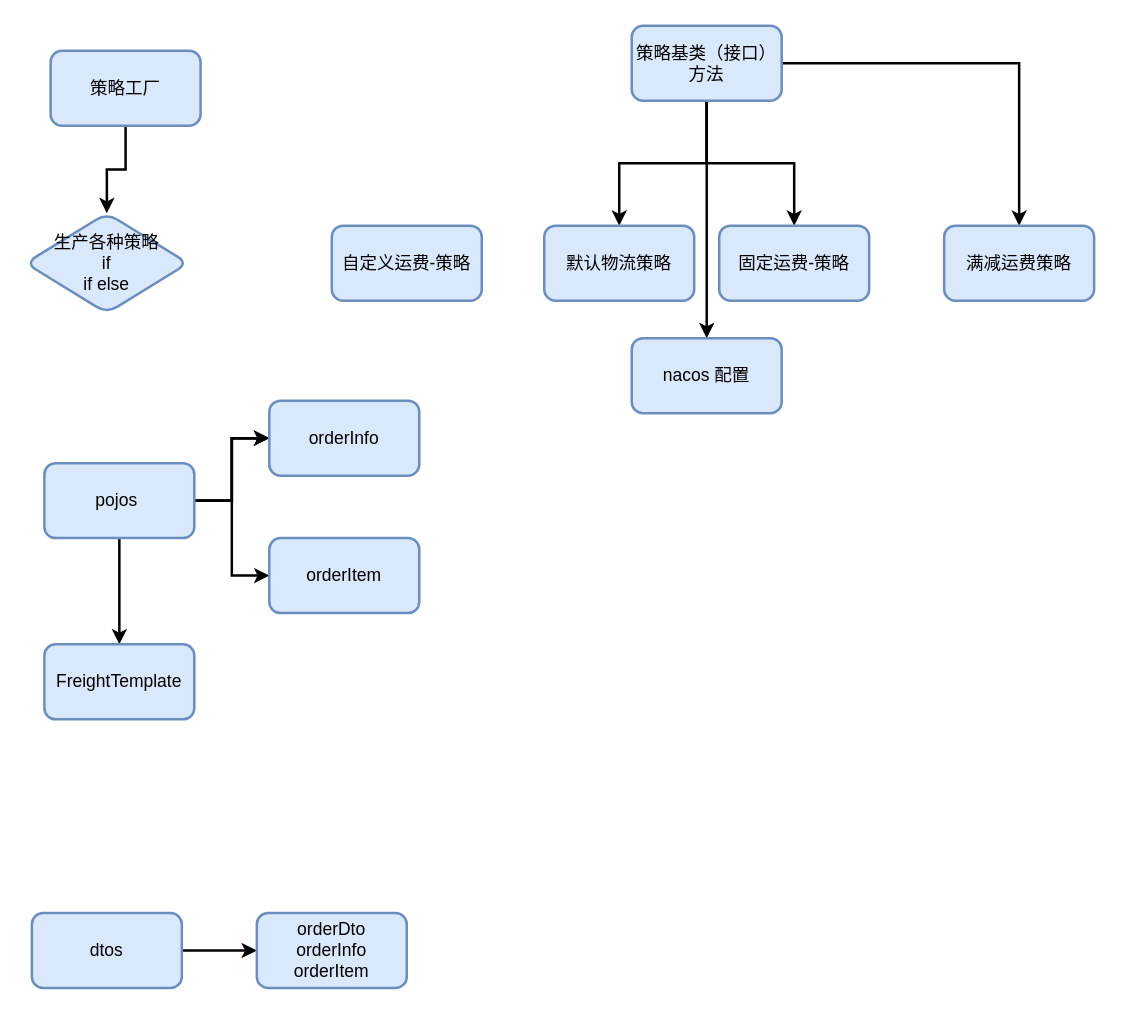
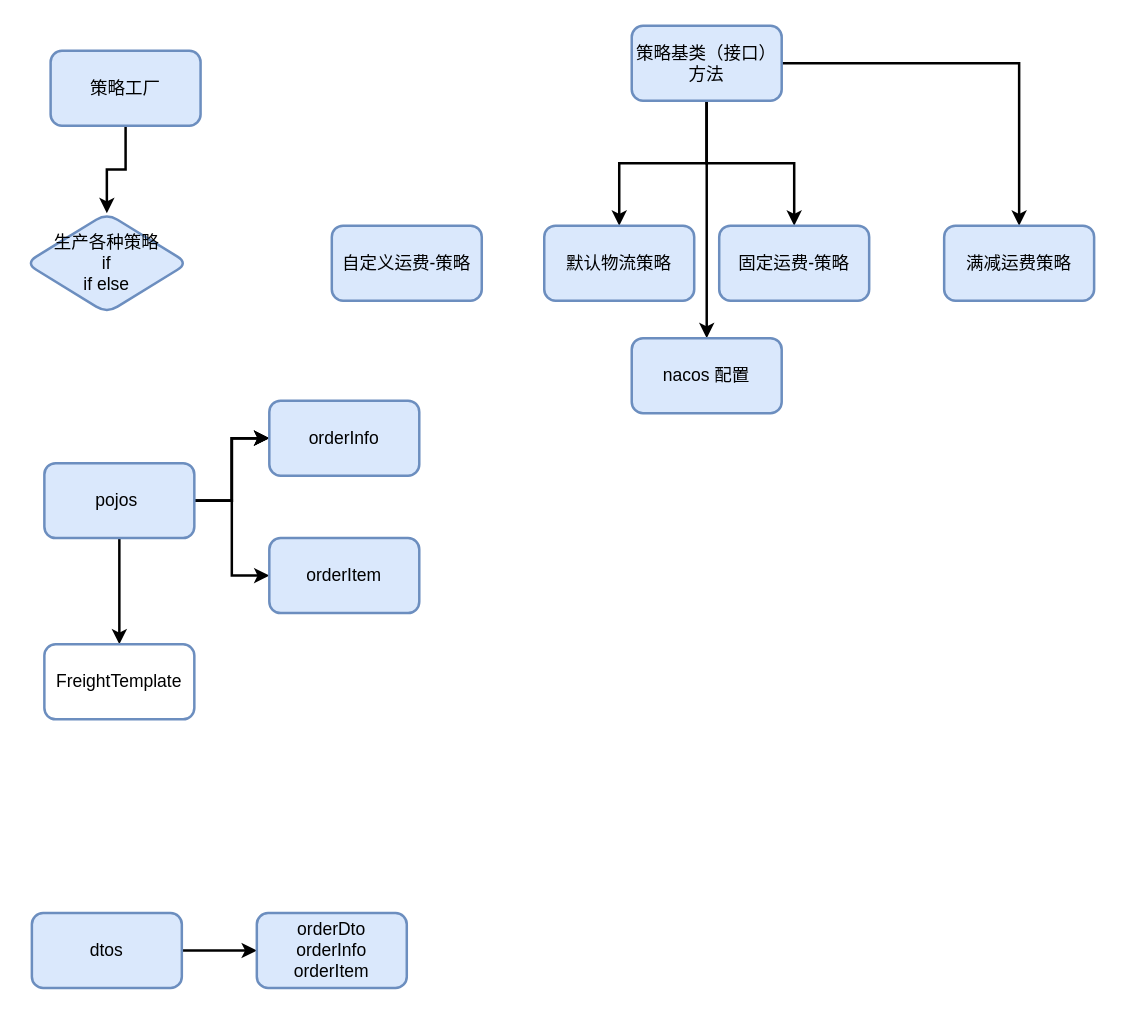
(119, 682) -> (119, 682)
